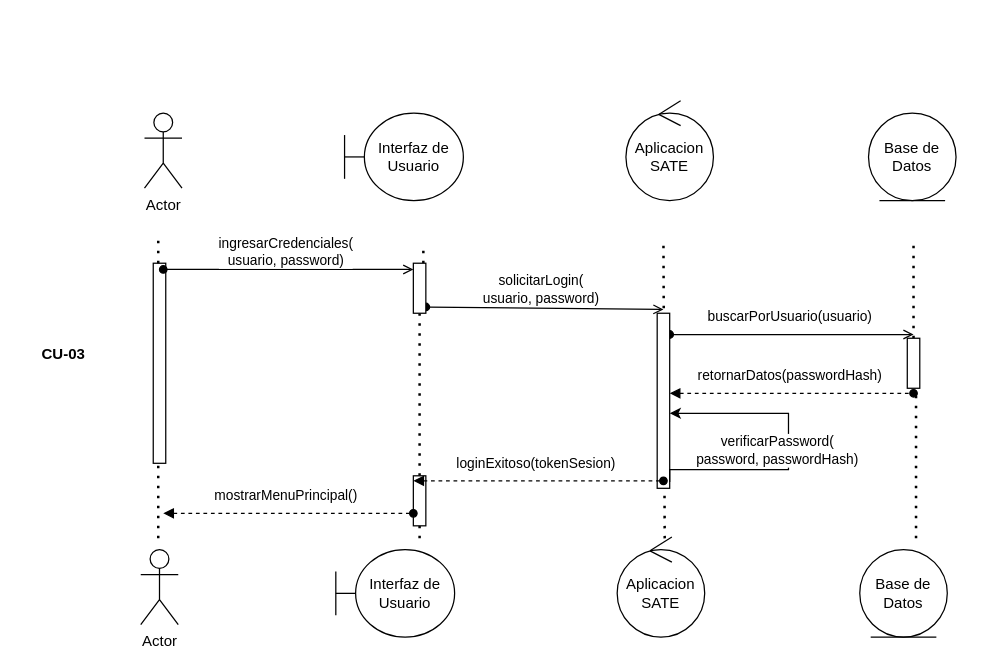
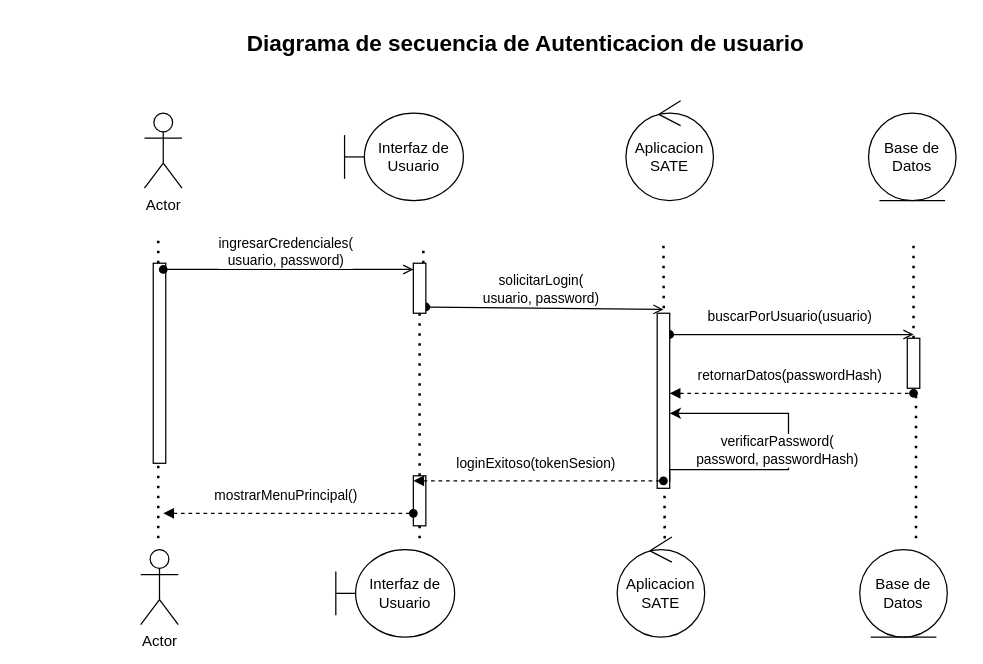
none -> (526, 44)
(63, 354) -> none
